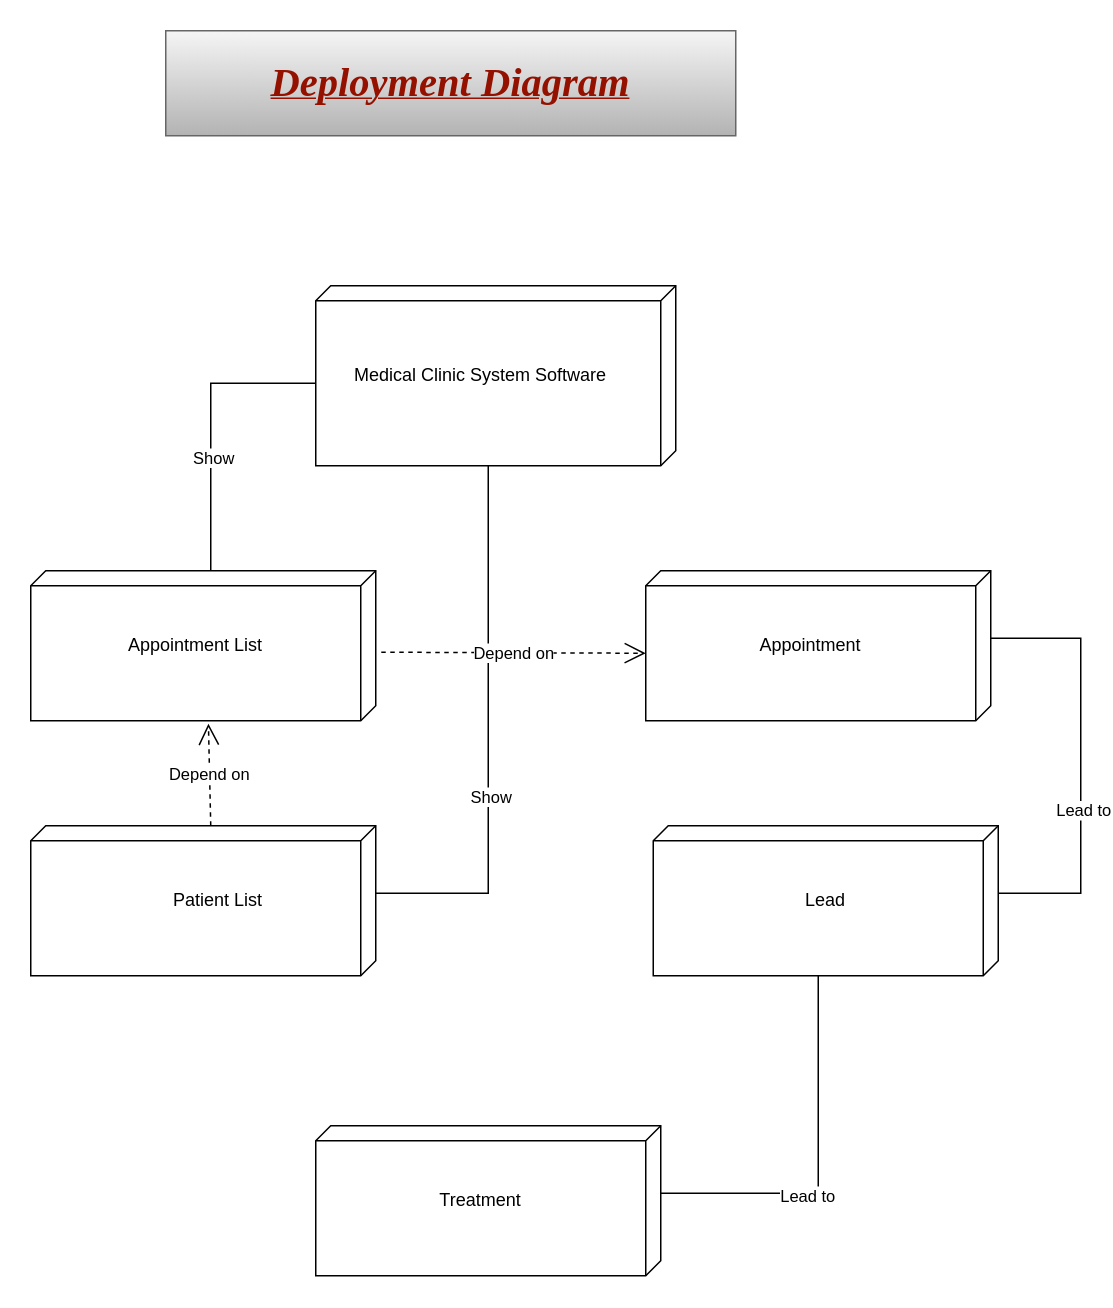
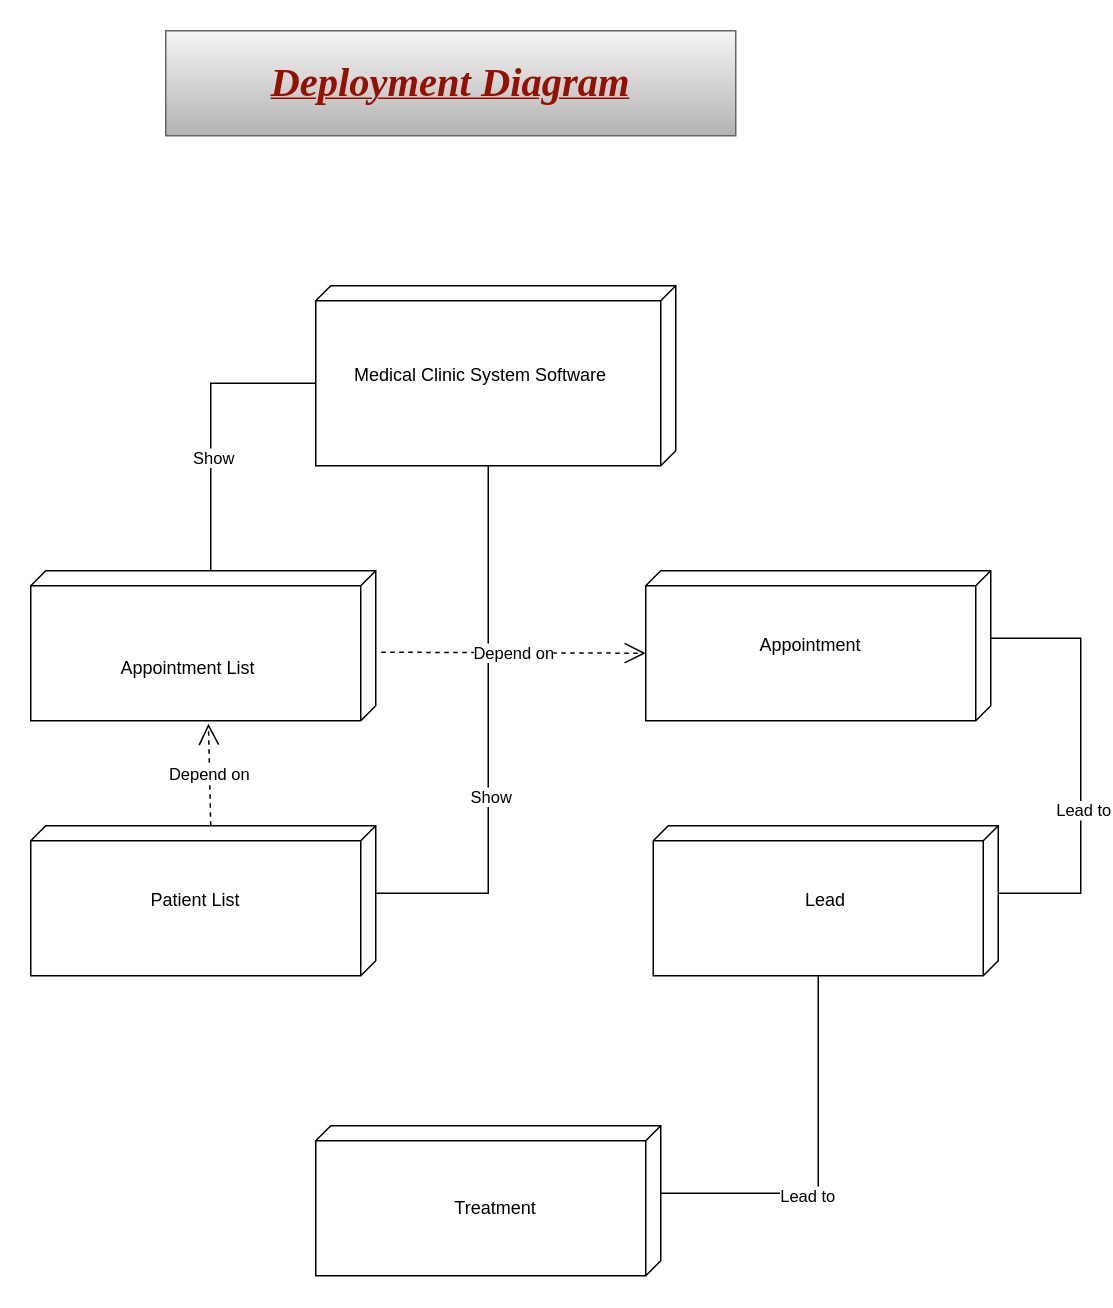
(196, 646) -> (188, 668)
(218, 901) -> (196, 901)
(481, 1201) -> (496, 1208)
